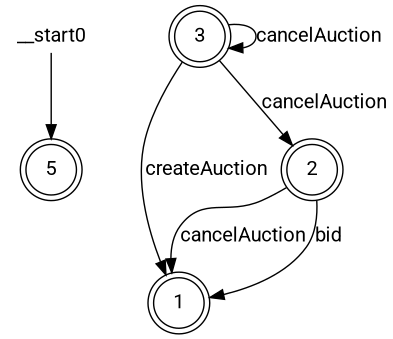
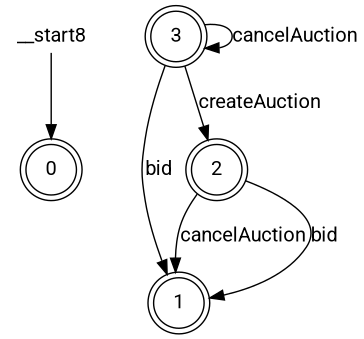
(51, 36) -> (51, 36)
(325, 103) -> (260, 103)
(51, 170) -> (51, 170)
(207, 170) -> (159, 170)
